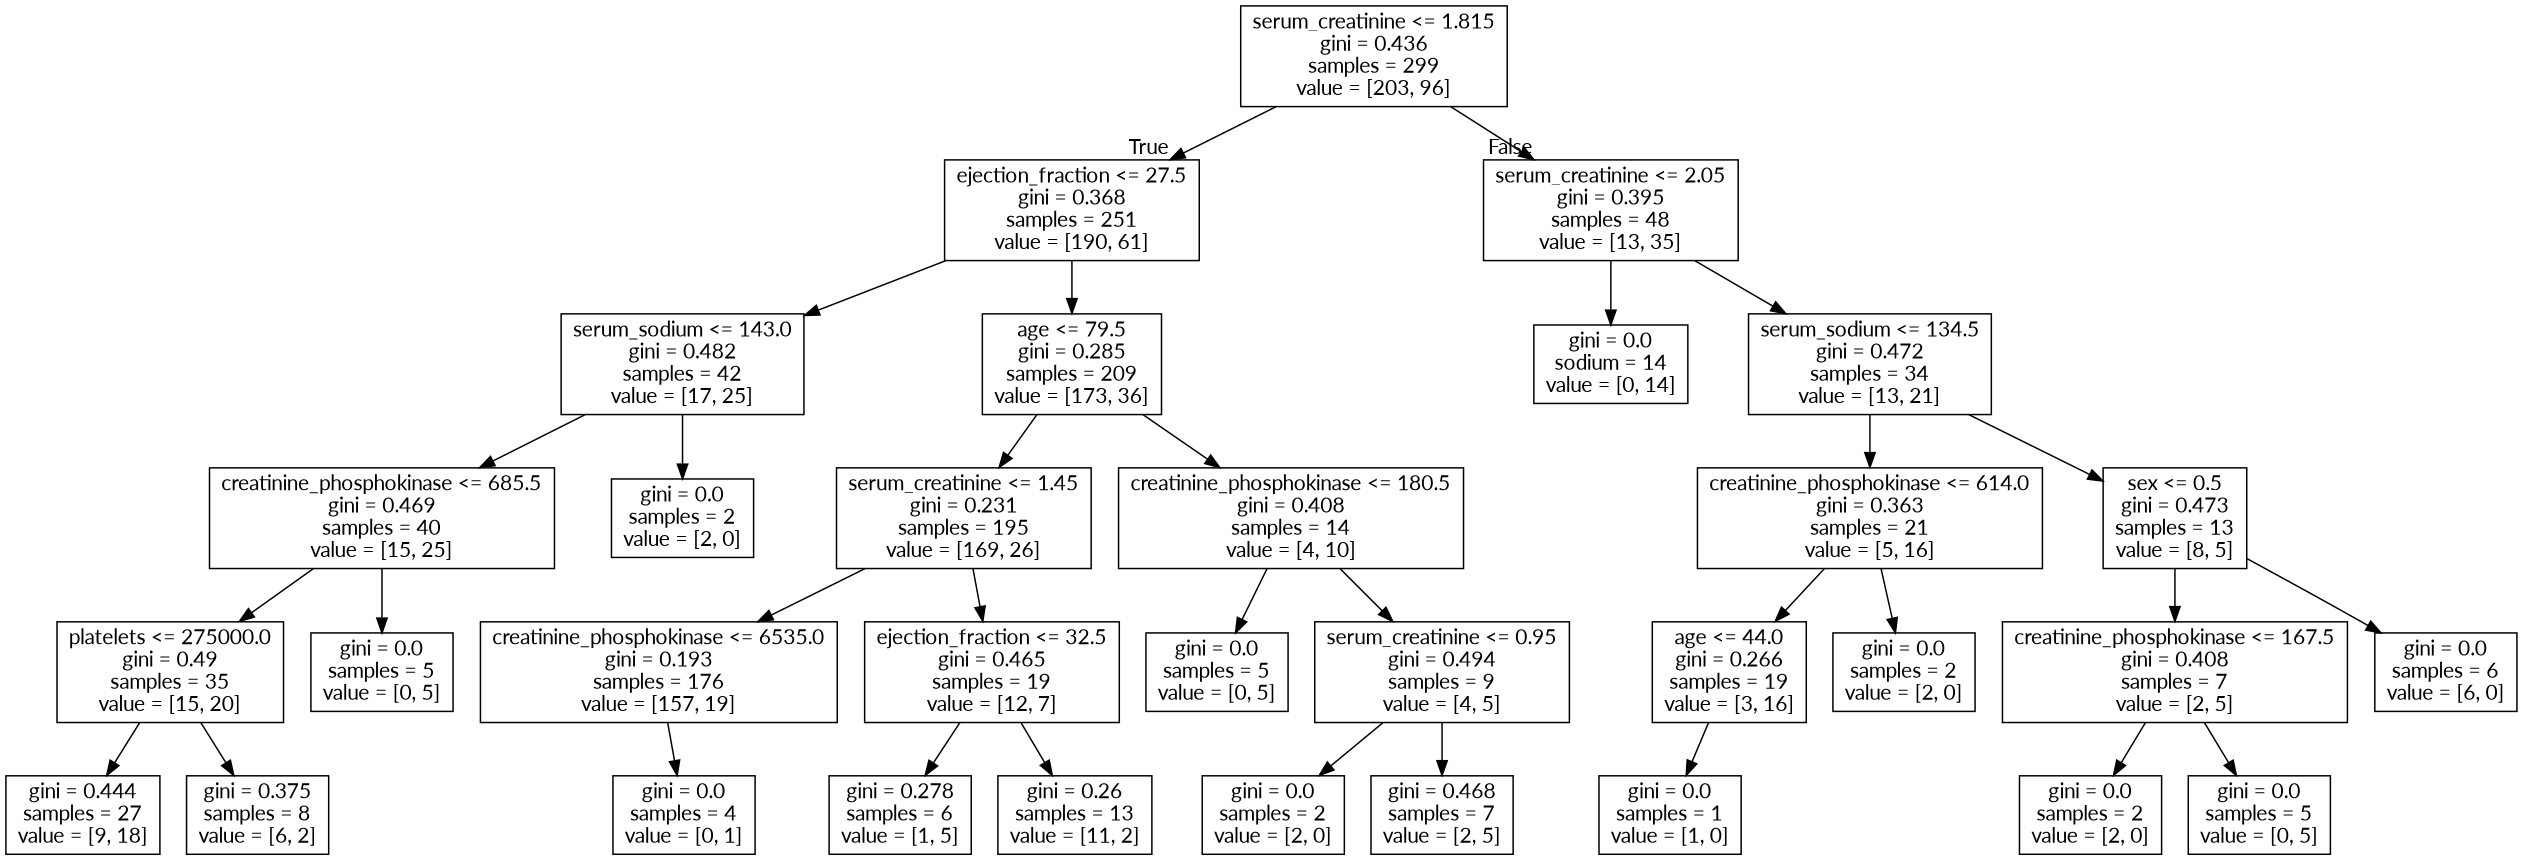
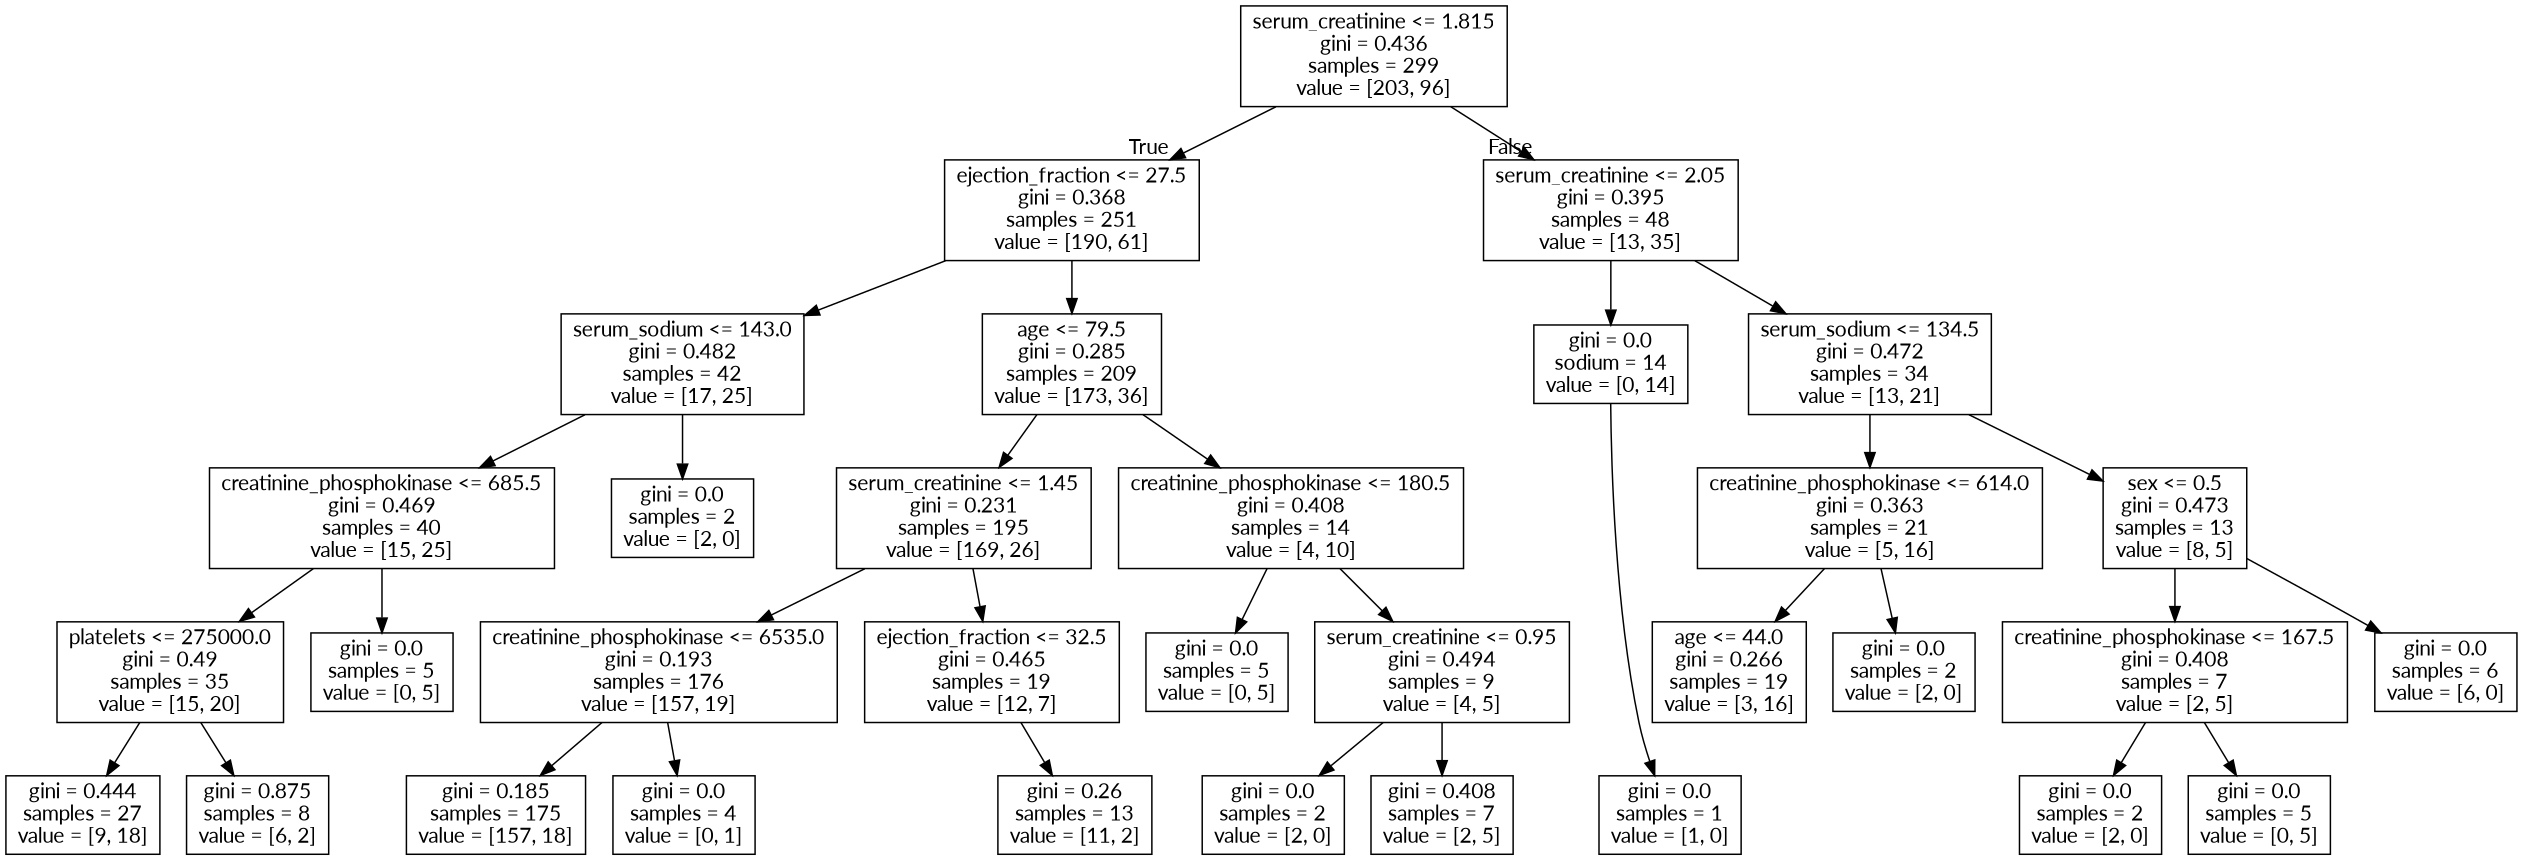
(1700, 742) -> (1619, 584)
(258, 815) -> (258, 815)
none -> (496, 815)
(900, 815) -> none
(1442, 815) -> (1442, 815)
